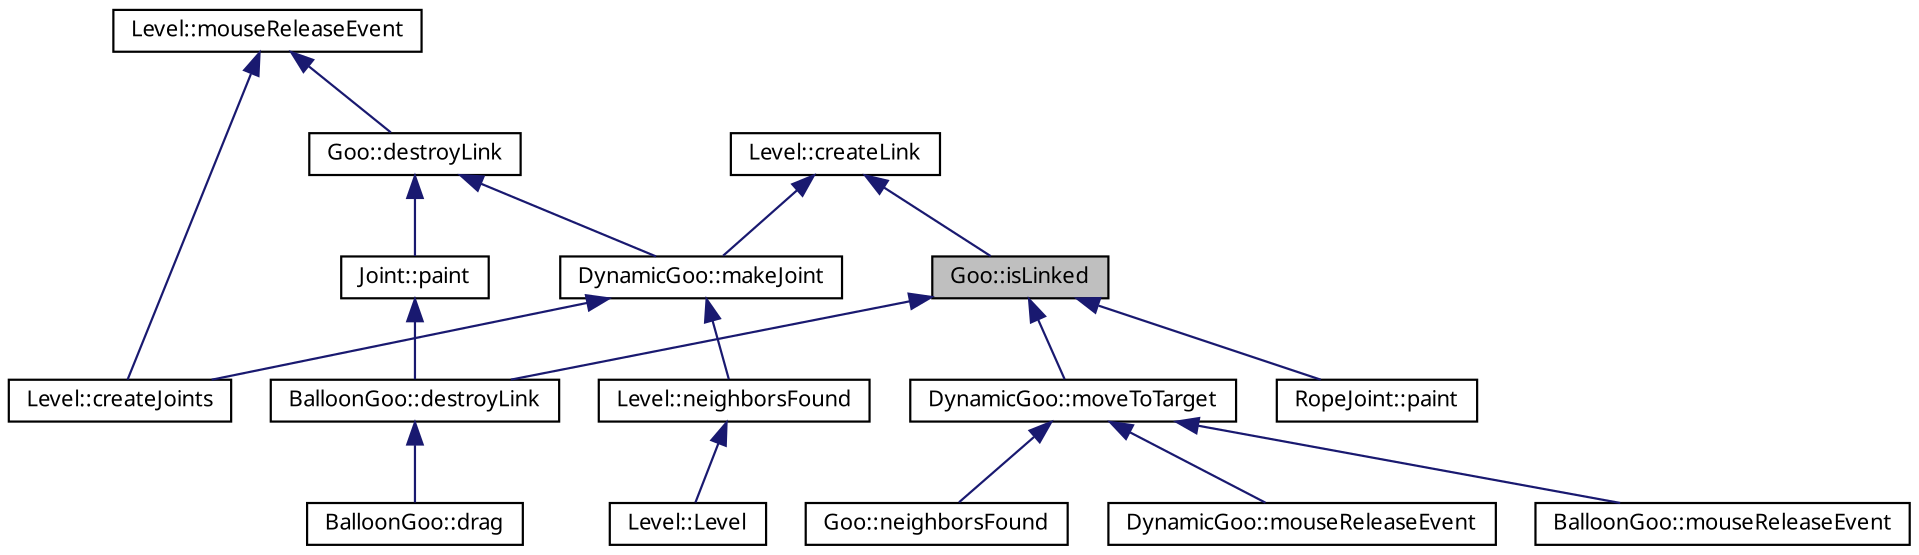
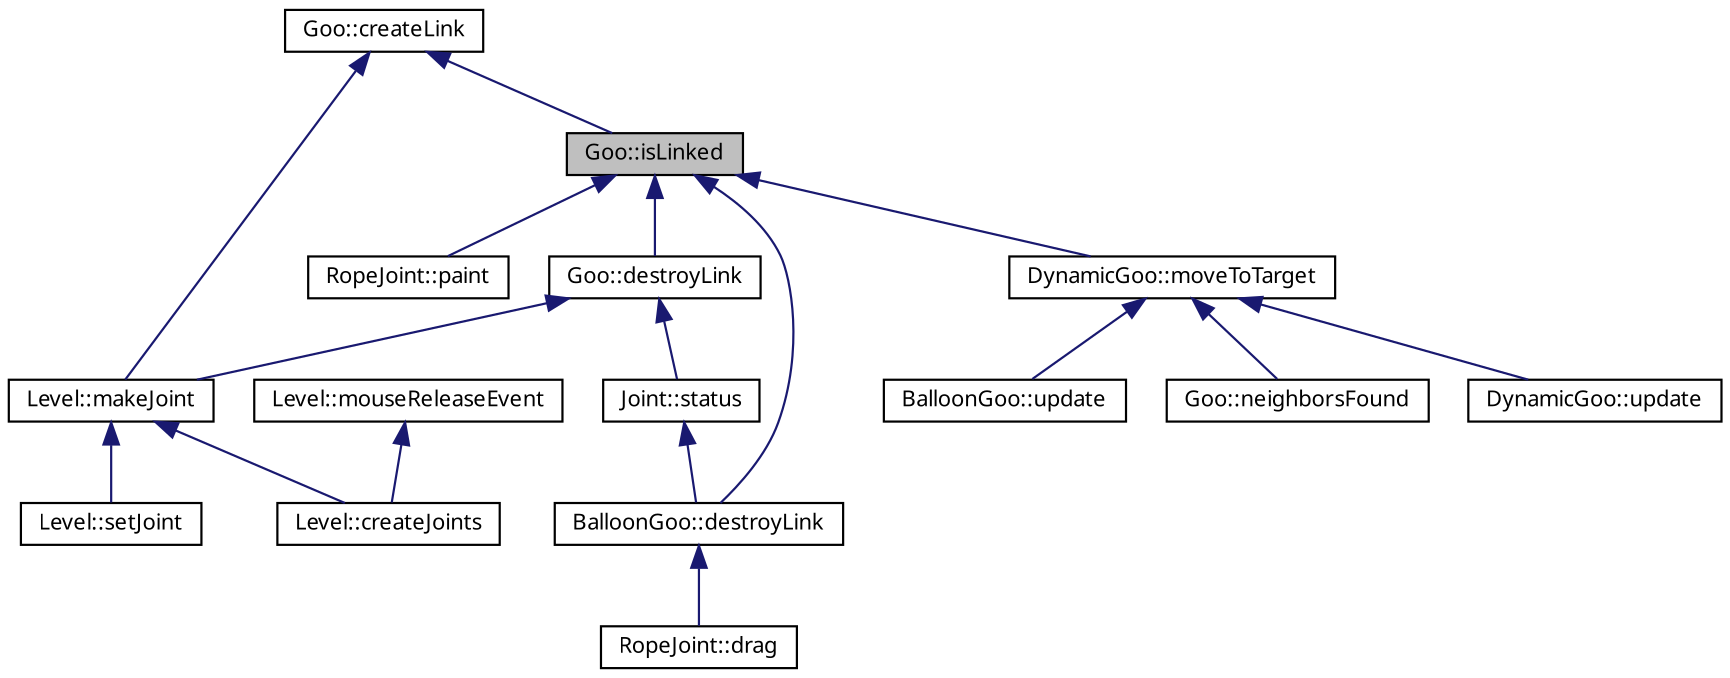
(350, 99) -> (655, 227)
(835, 154) -> (384, 31)
(415, 277) -> (681, 401)
(701, 277) -> (111, 401)
(734, 401) -> (111, 524)
(415, 524) -> (699, 647)
(688, 524) -> none
(1302, 524) -> (1595, 401)
(1723, 524) -> (1005, 401)
